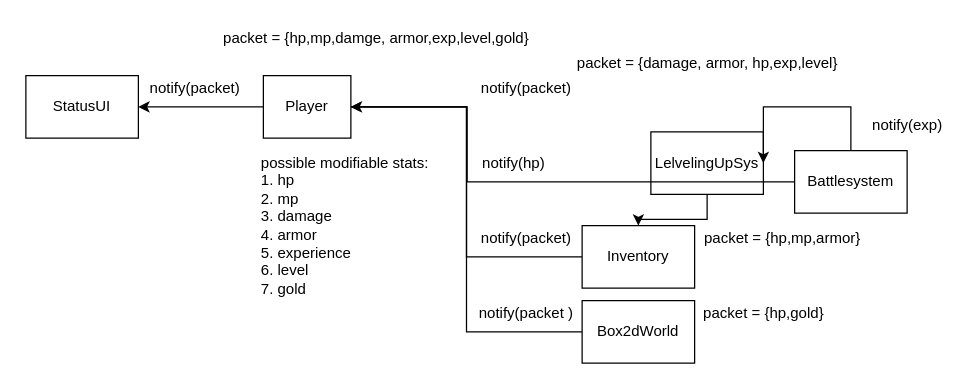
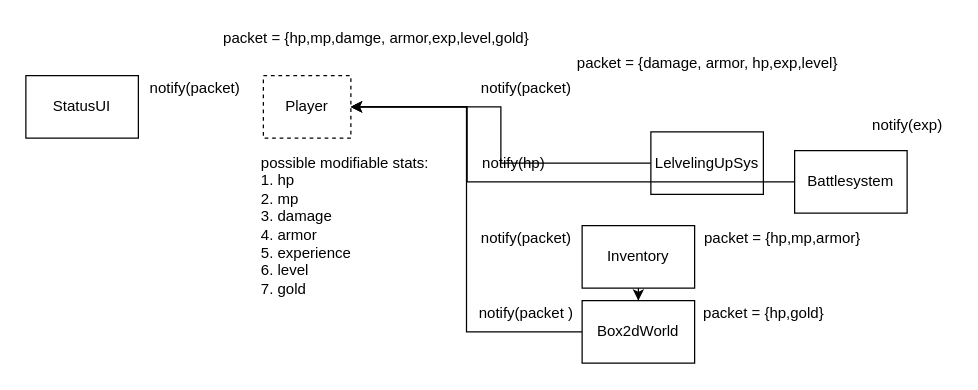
(205, 107) -> none
(307, 107) -> (307, 107)
(352, 107) -> (466, 259)
(816, 107) -> none
(469, 182) -> (469, 182)
(685, 219) -> (532, 163)
(526, 257) -> (638, 294)
